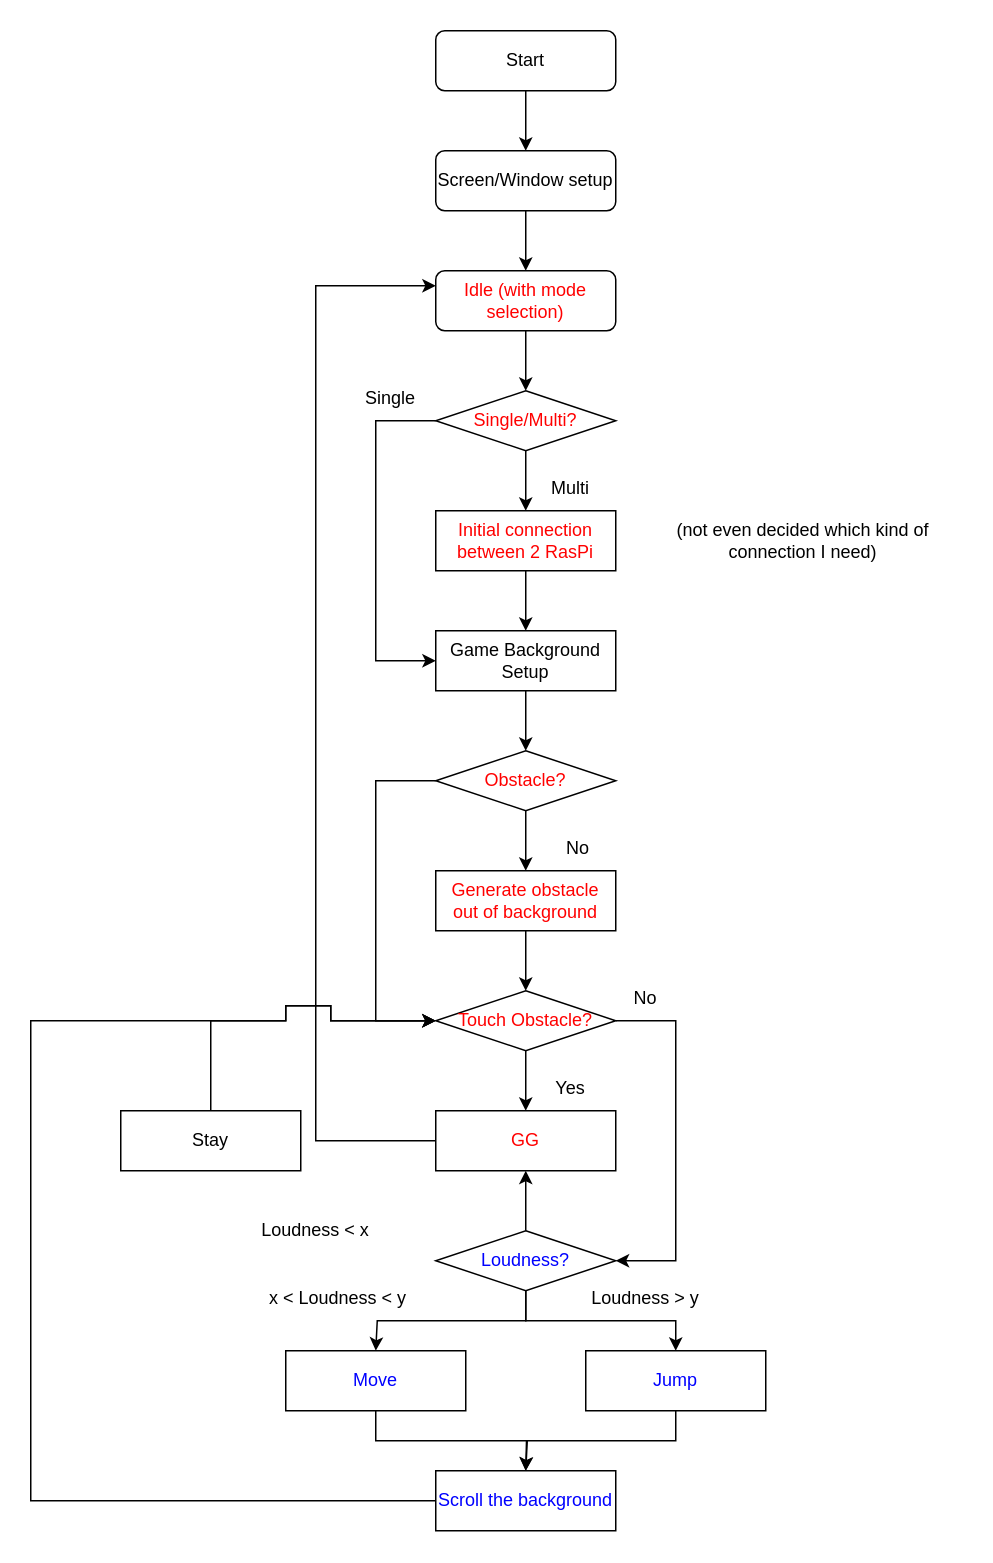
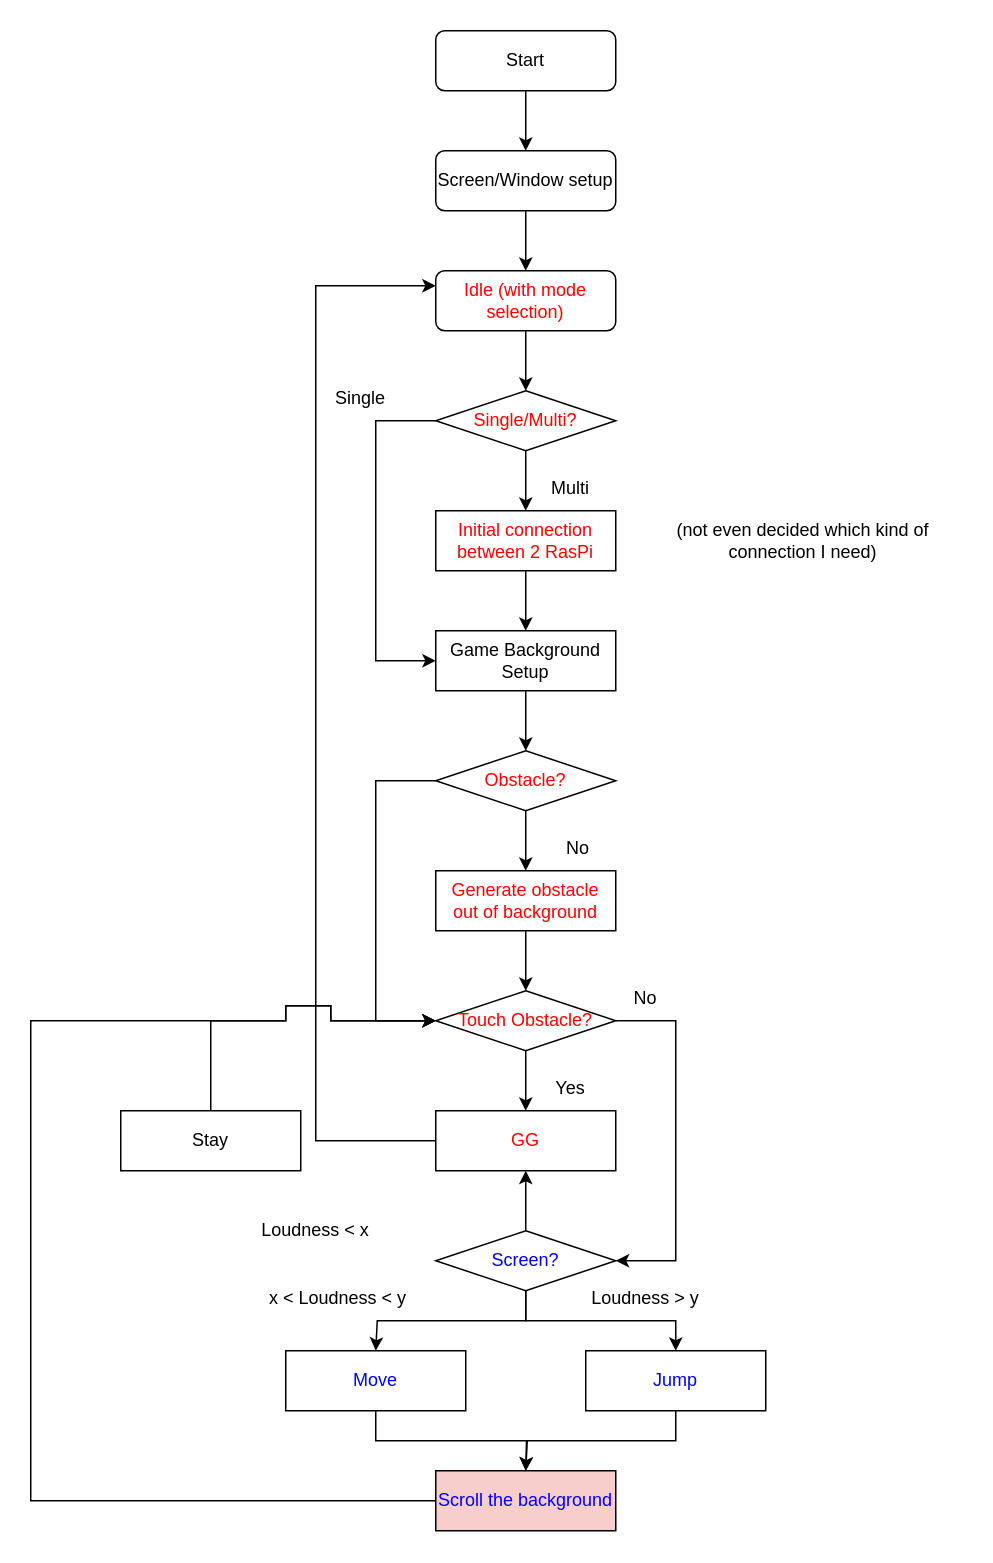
(391, 398) -> (361, 398)
(526, 1261) -> (526, 1261)
(526, 1501) -> (526, 1501)
